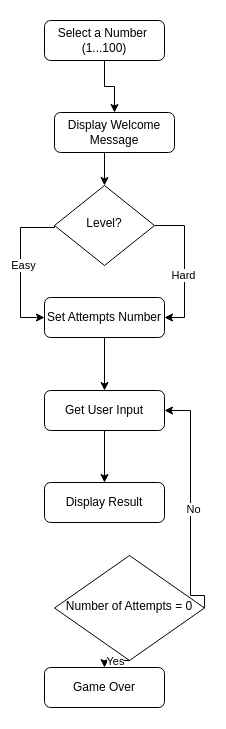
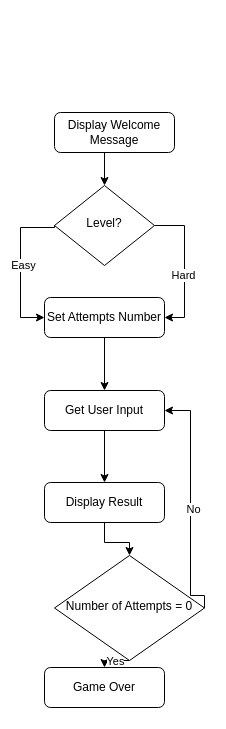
(105, 41) -> none
(106, 87) -> none
none -> (110, 543)
